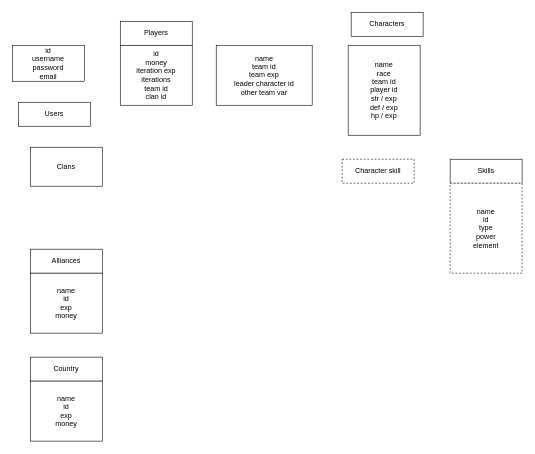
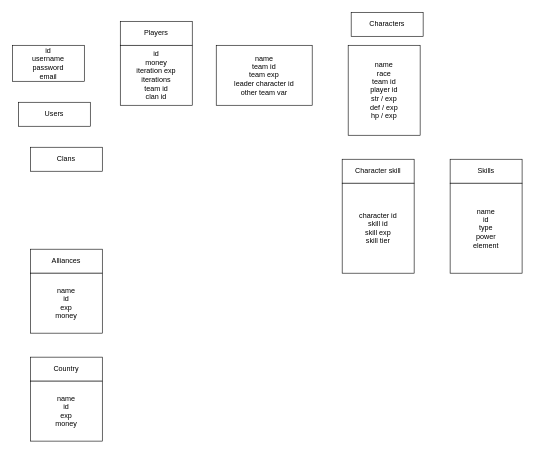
(66, 167) -> (66, 159)
(378, 171) -> (378, 171)
none -> (378, 228)
(486, 228) -> (486, 228)
